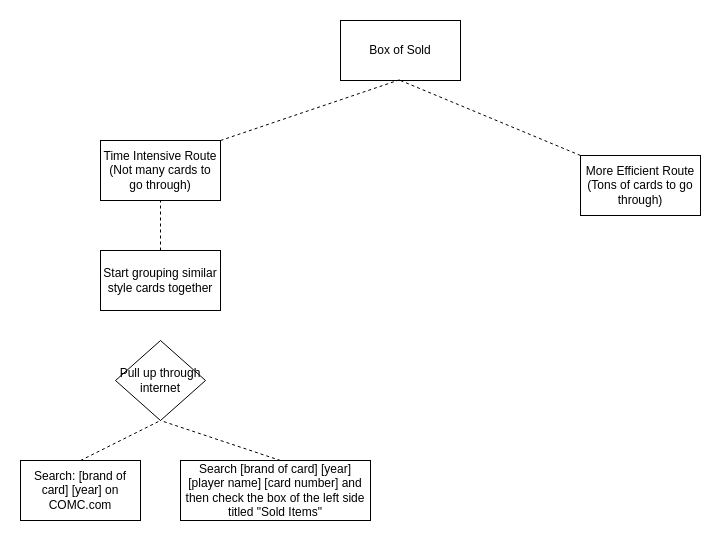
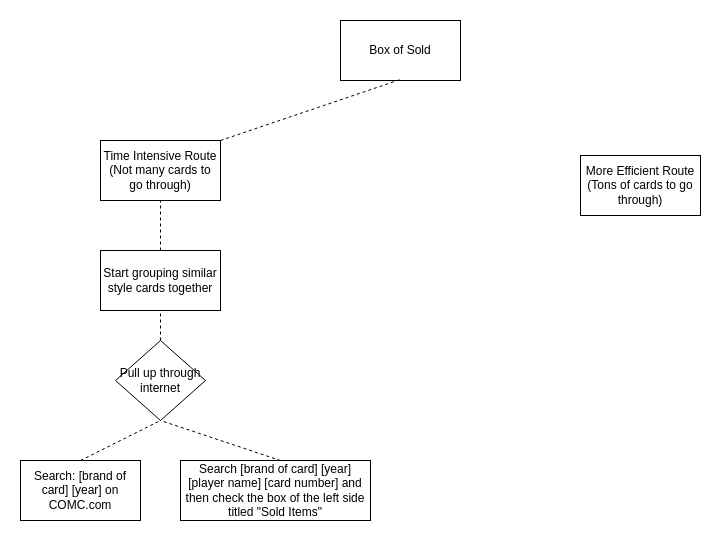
(491, 118) -> none
none -> (161, 327)
